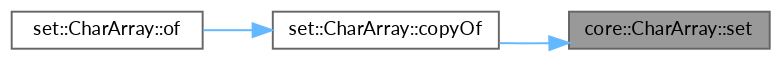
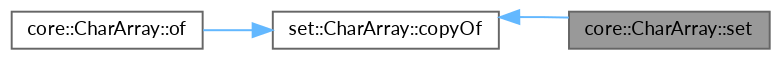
(107, 30) -> (107, 30)
(524, 43) -> (544, 17)
